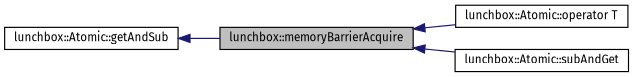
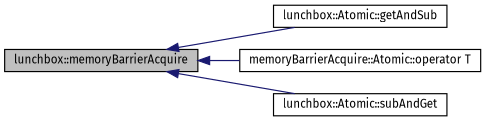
(542, 16) -> (360, 61)
(205, 38) -> (237, 37)
